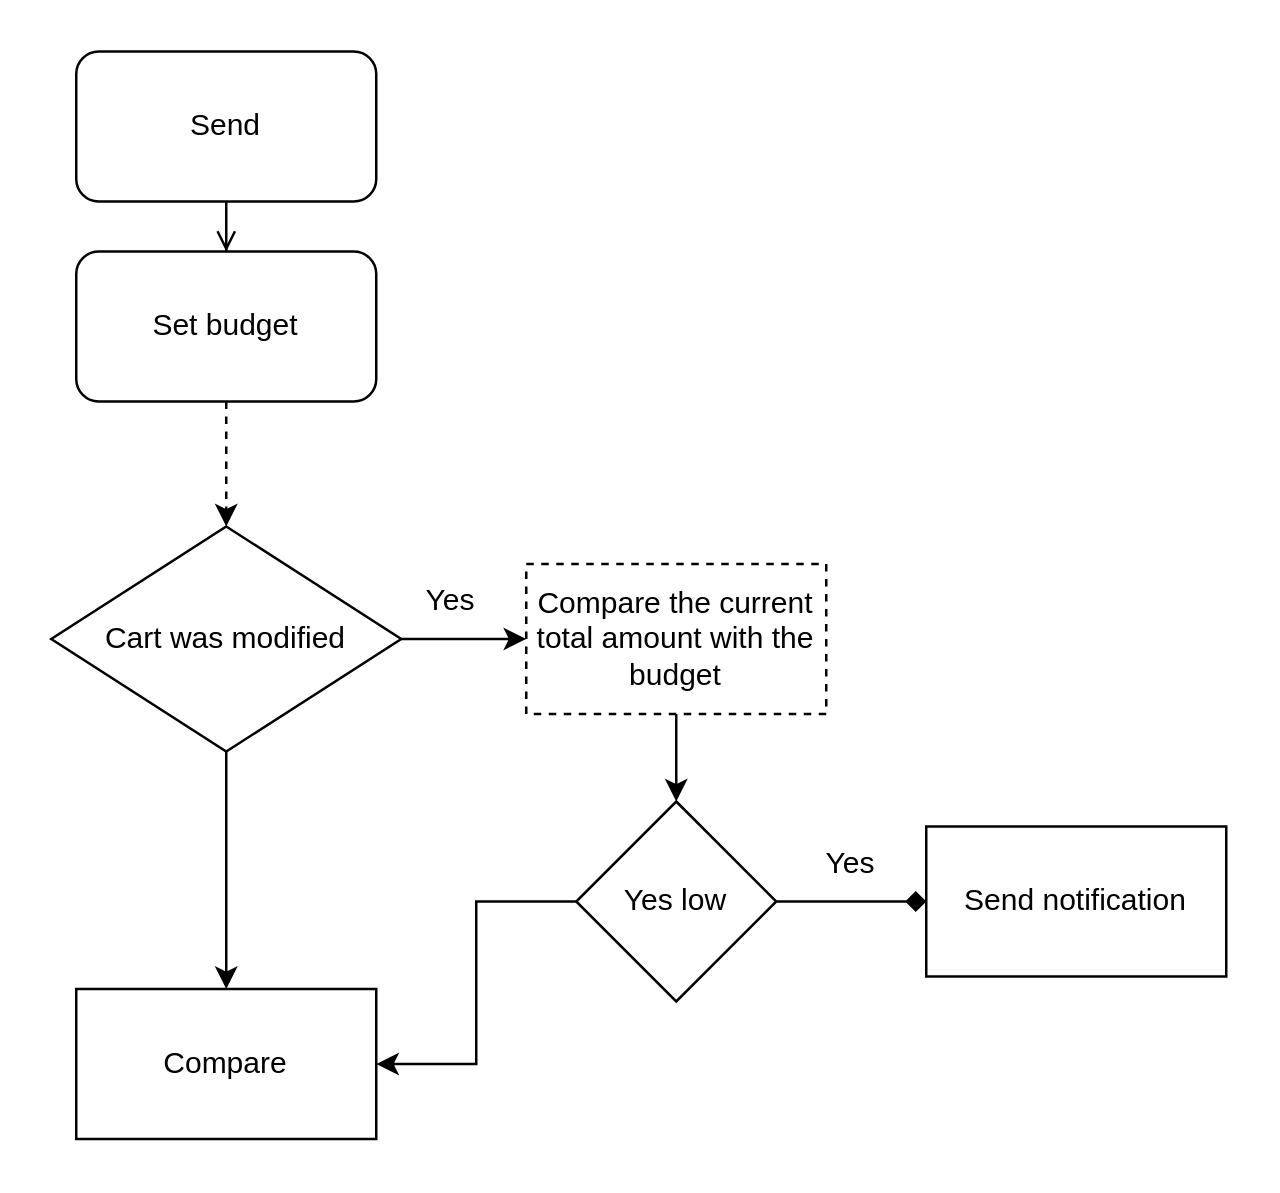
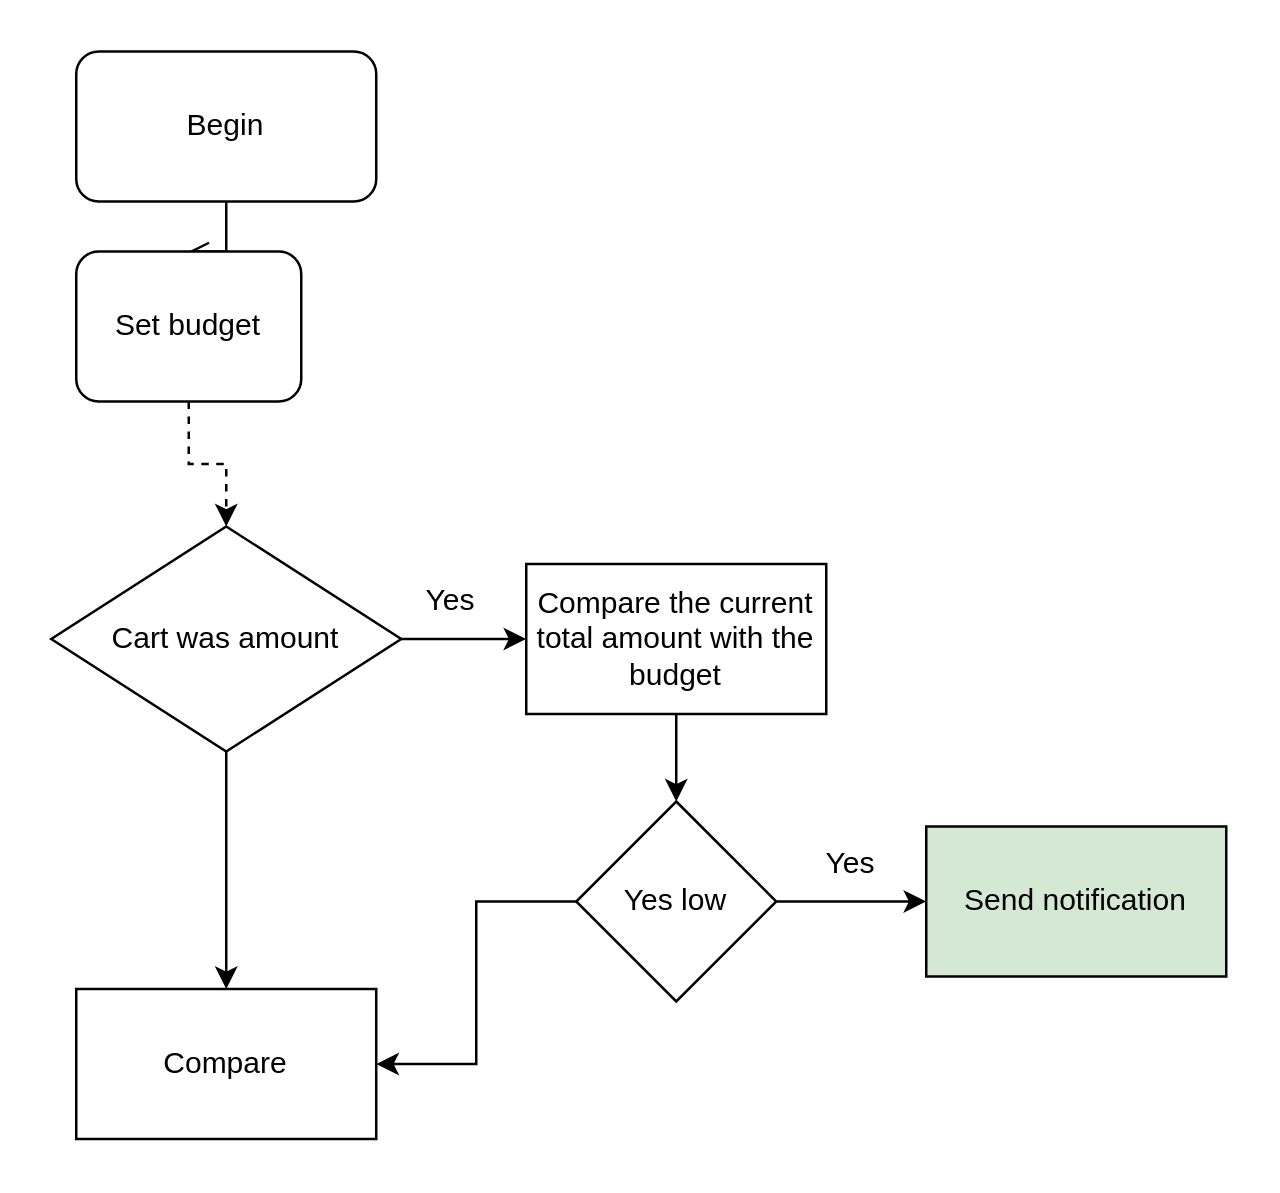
(226, 126) -> (226, 126)
(226, 326) -> (189, 326)
(226, 639) -> (226, 639)
(676, 639) -> (676, 639)
(906, 901) -> (907, 901)
(1076, 901) -> (1076, 901)
